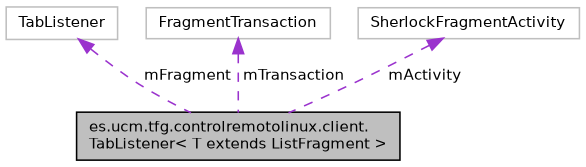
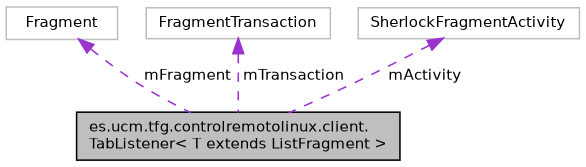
(62, 23) -> (62, 23)
